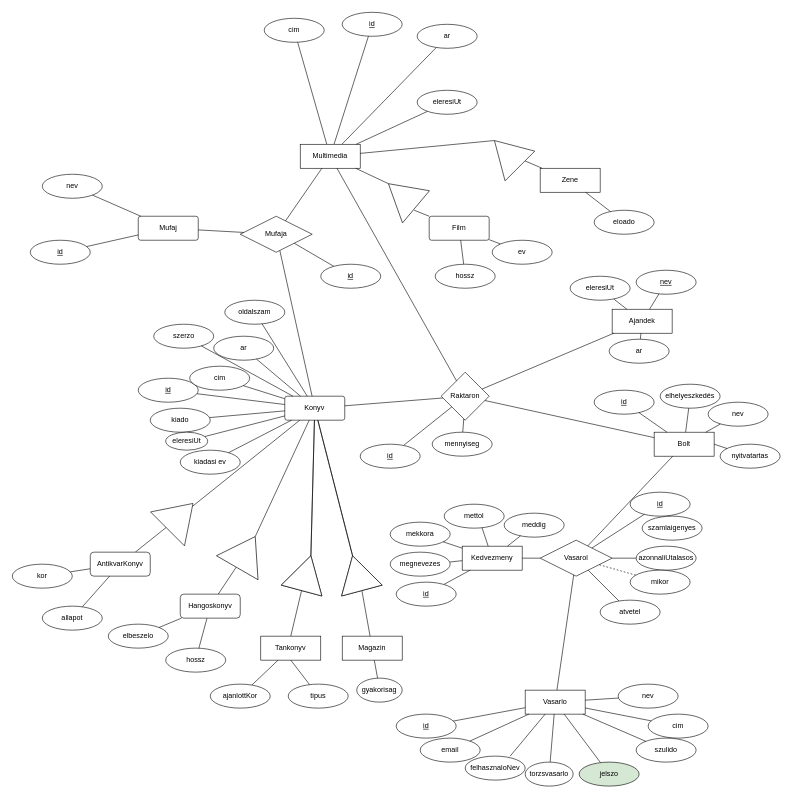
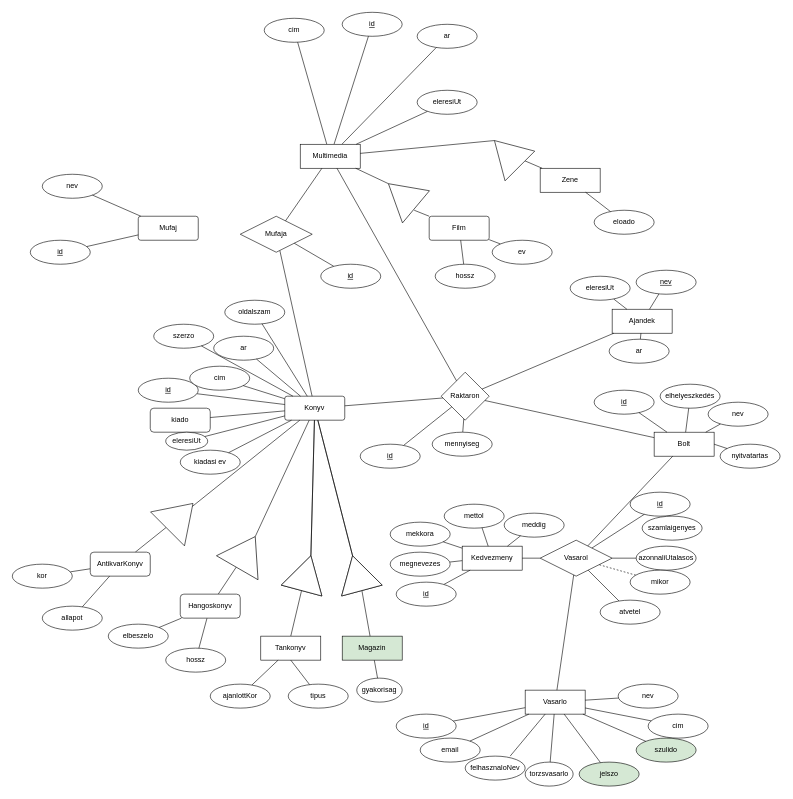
(221, 231) -> none
(180, 420) -> (180, 420)
(372, 648) -> (372, 648)
(666, 750) -> (666, 750)
